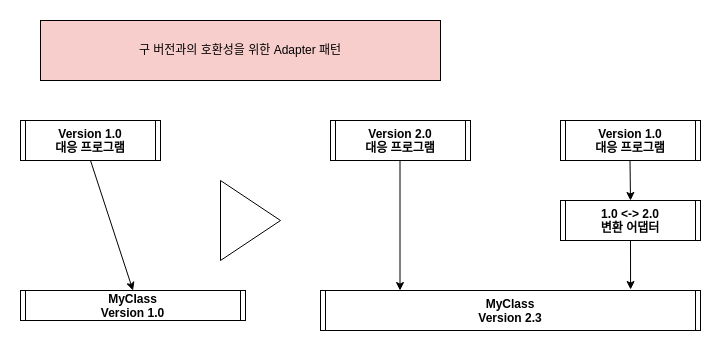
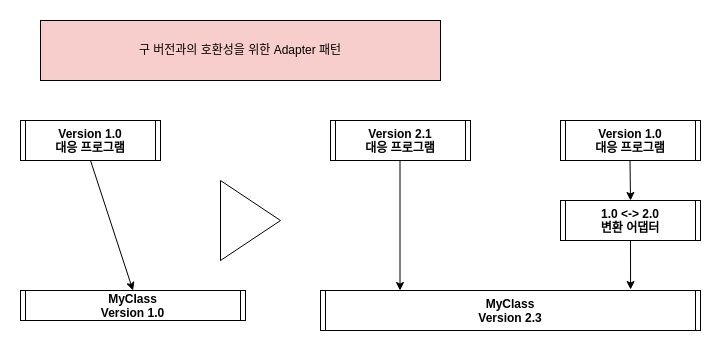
(400, 134) -> (400, 134)
